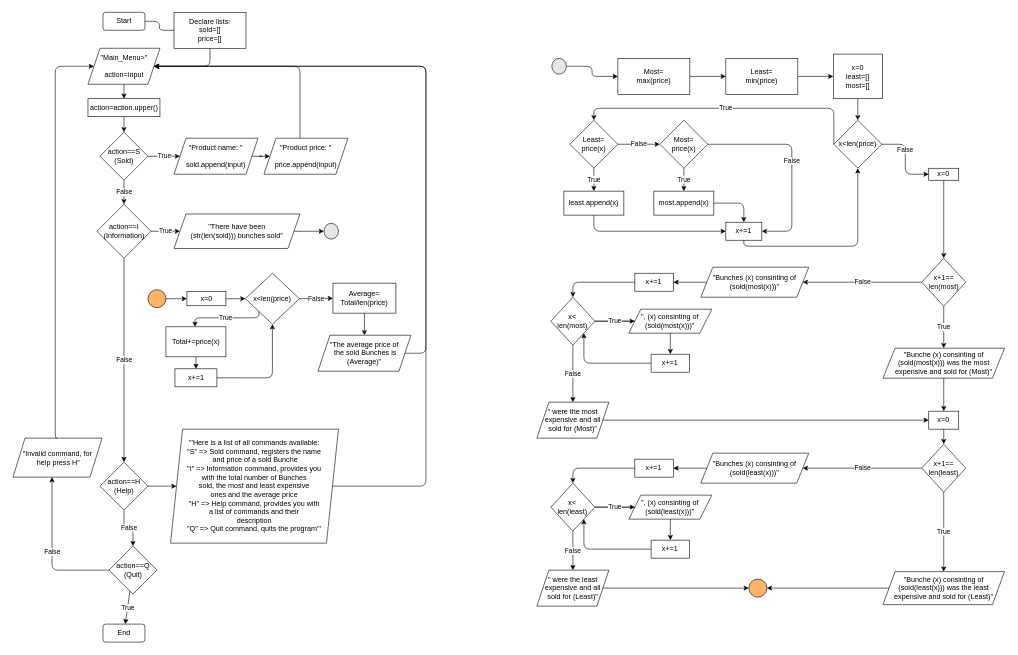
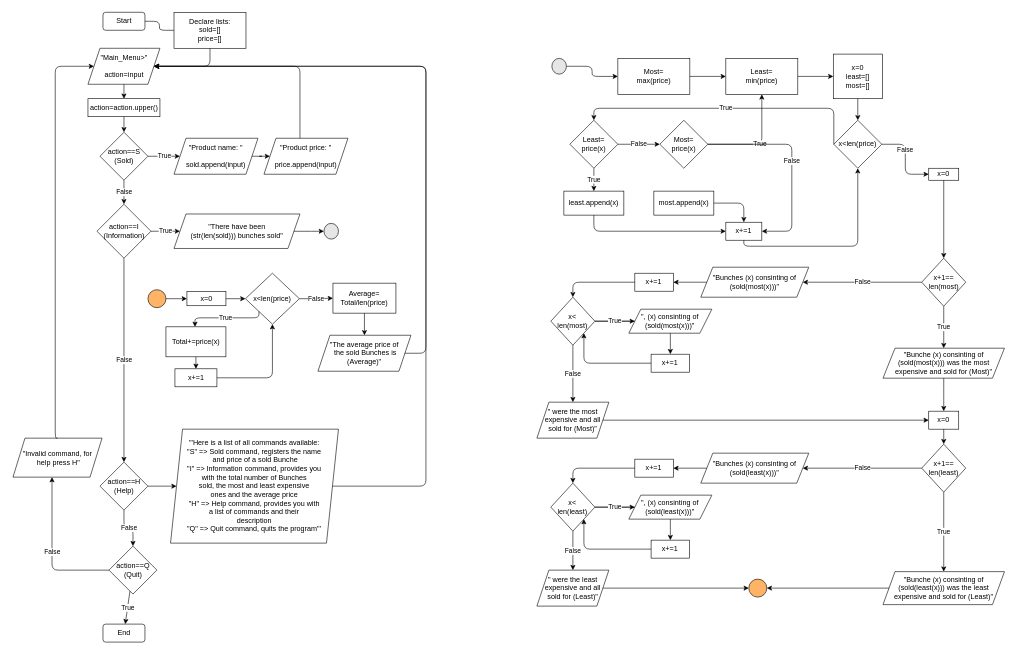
(684, 183) -> (761, 140)
